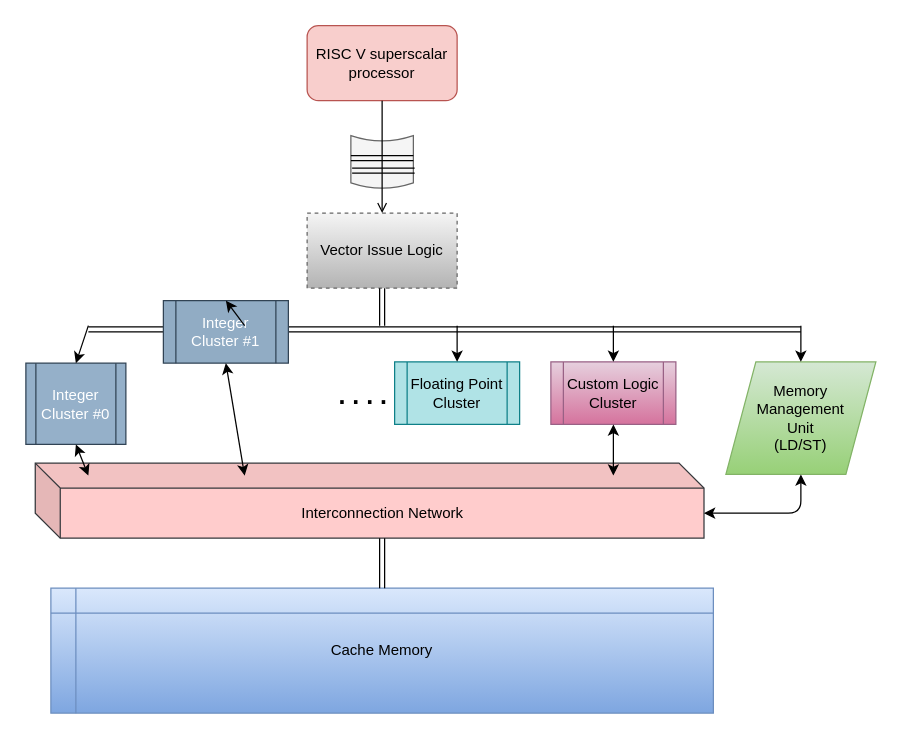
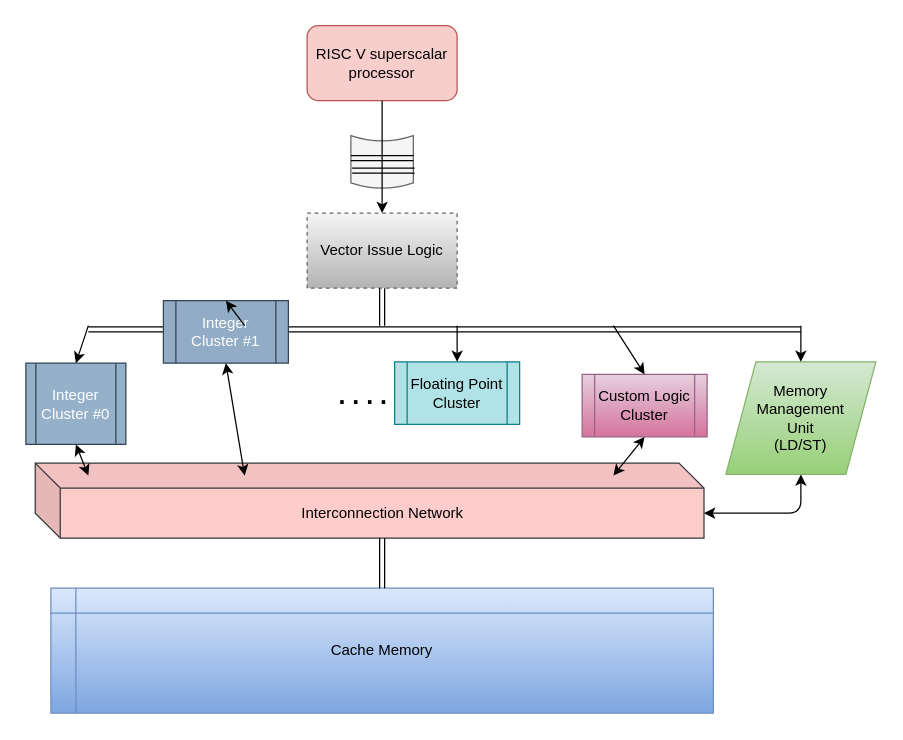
(382, 205) -> (382, 203)
(613, 393) -> (644, 406)
